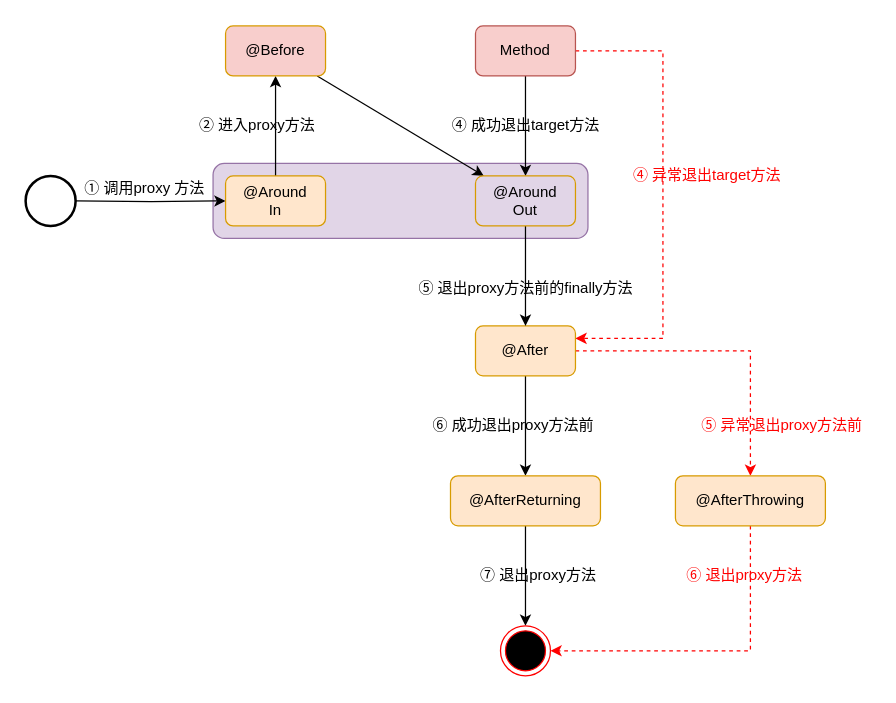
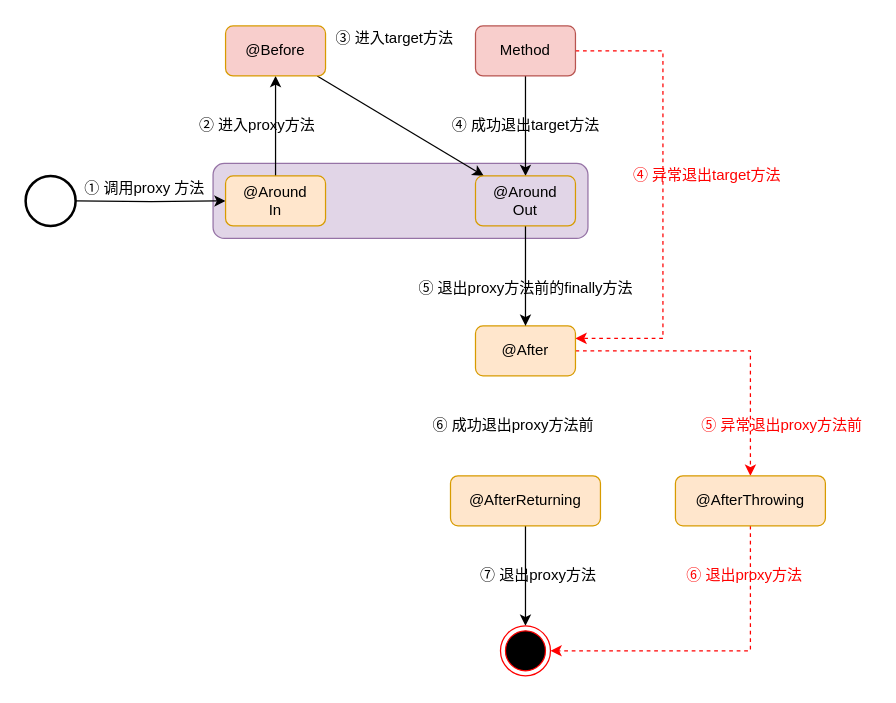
none -> (394, 38)
(526, 422) -> none
